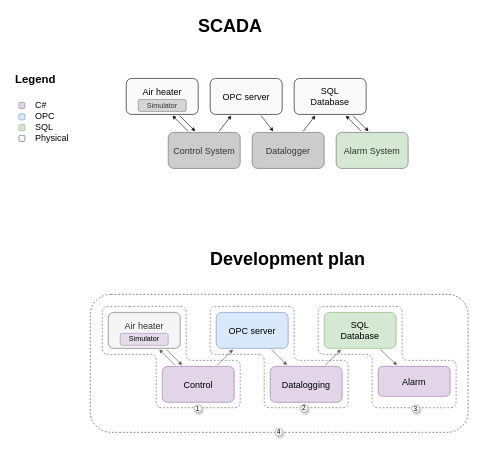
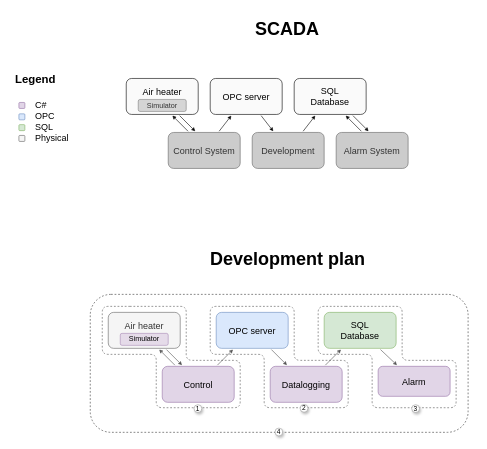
(231, 24) -> (288, 27)
(288, 150) -> (288, 150)
(372, 150) -> (372, 150)
